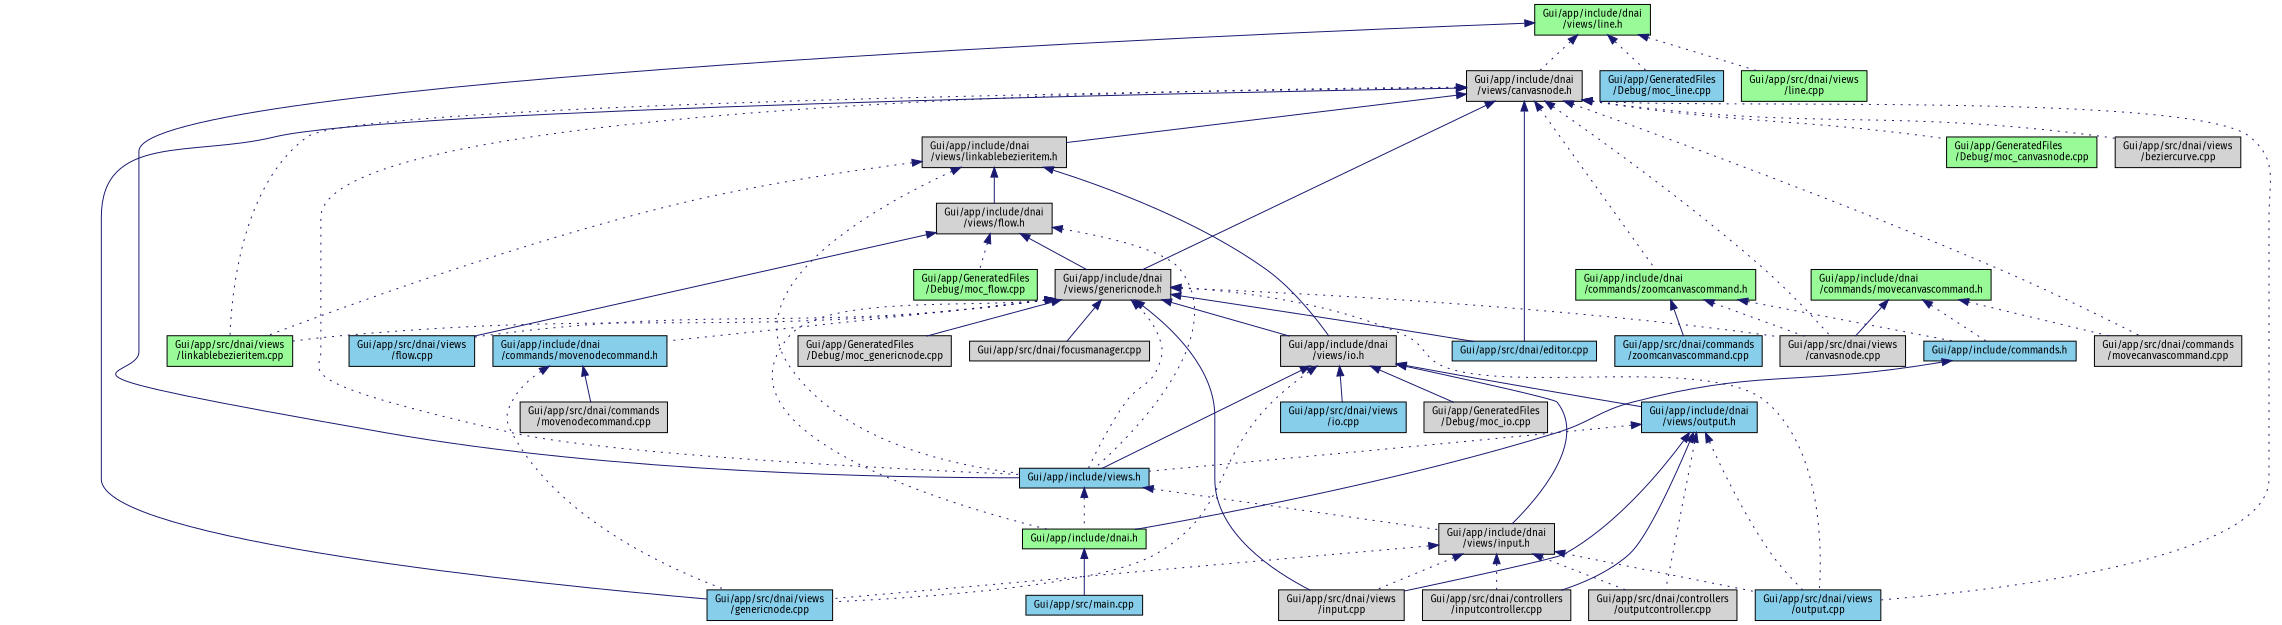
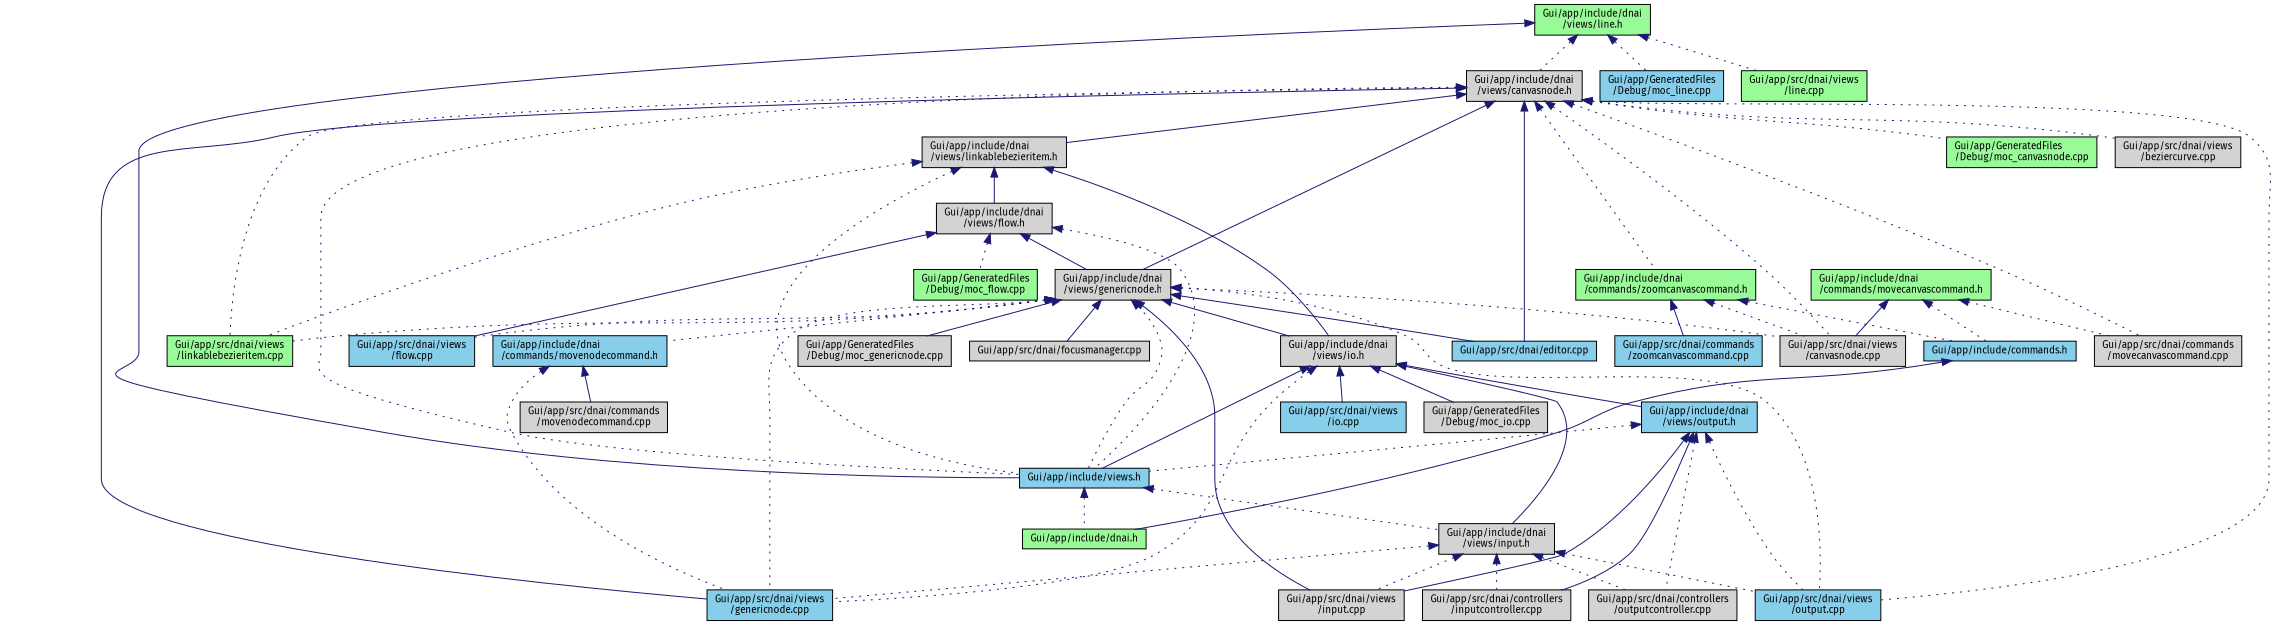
(777, 387) -> (789, 336)
(1084, 605) -> none
